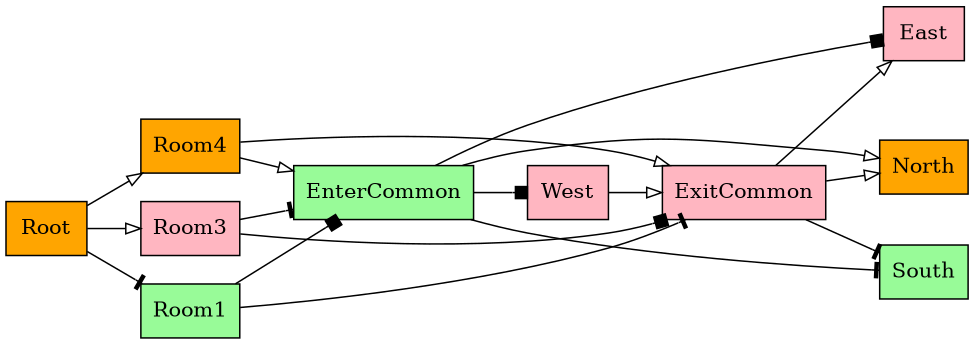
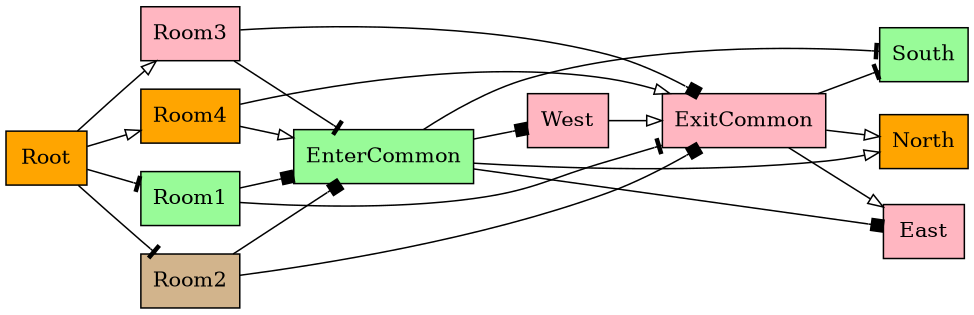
none -> (190, 281)
